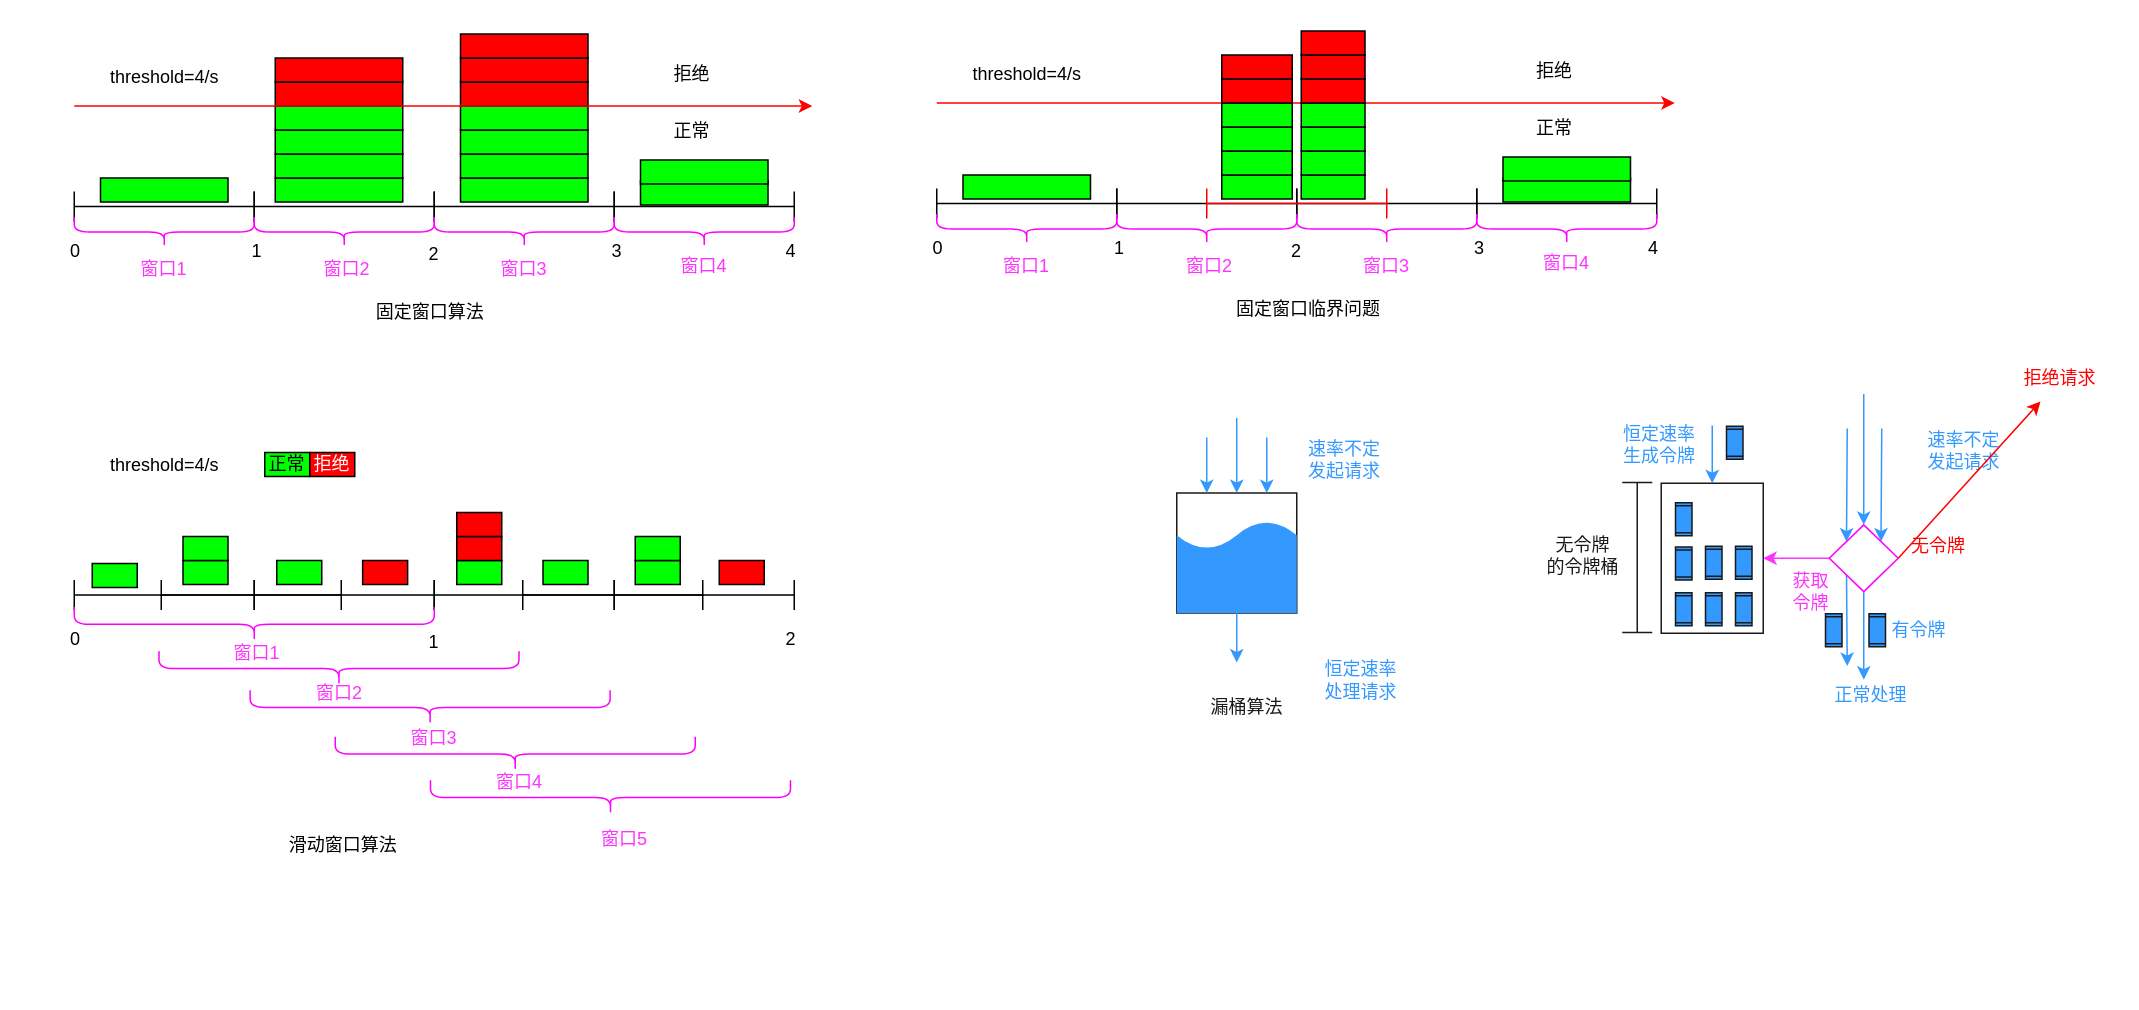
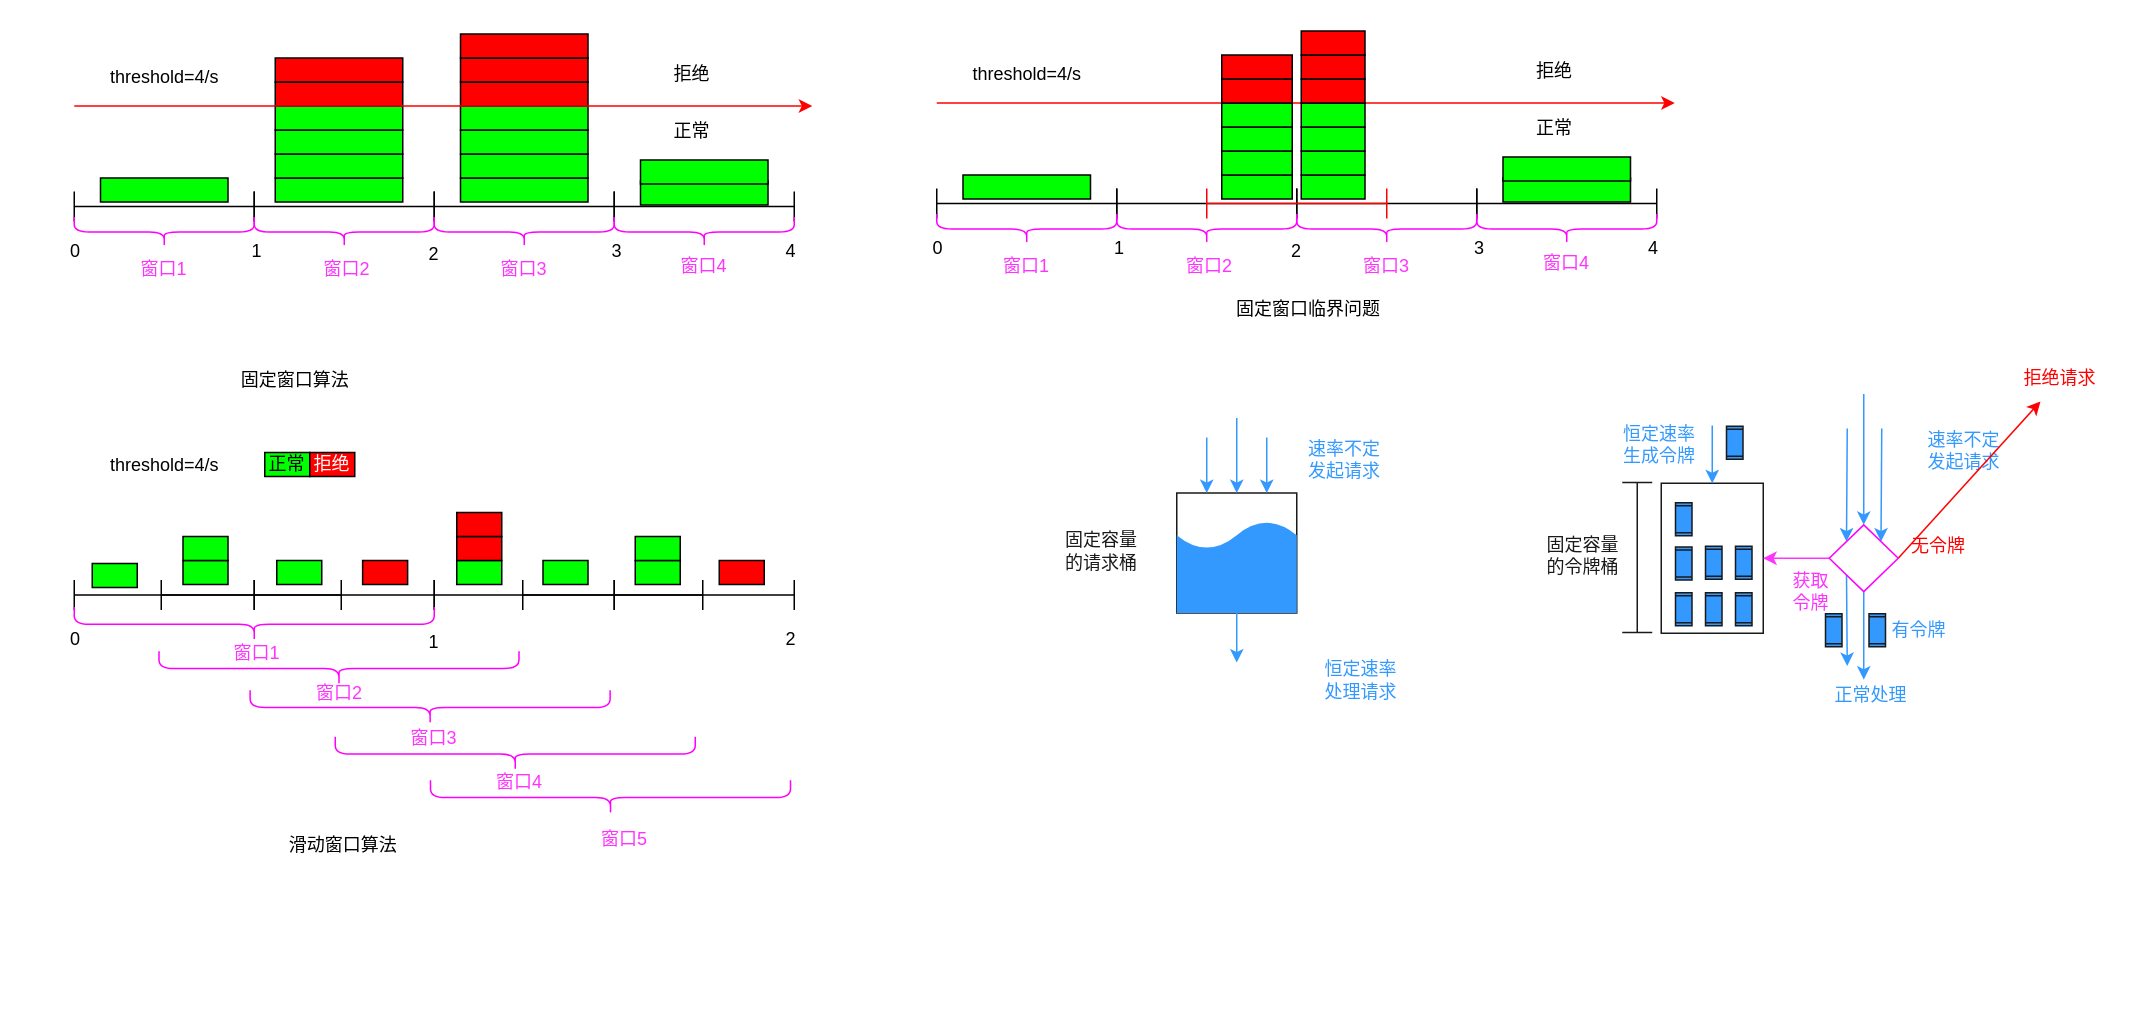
(430, 312) -> (295, 380)
none -> (1102, 551)
(1583, 556) -> (1583, 556)
(1247, 707) -> none
